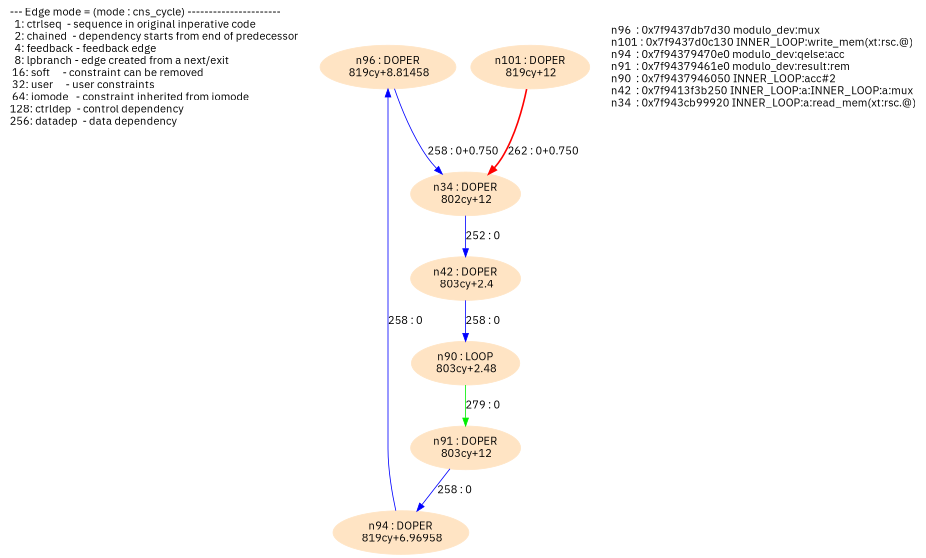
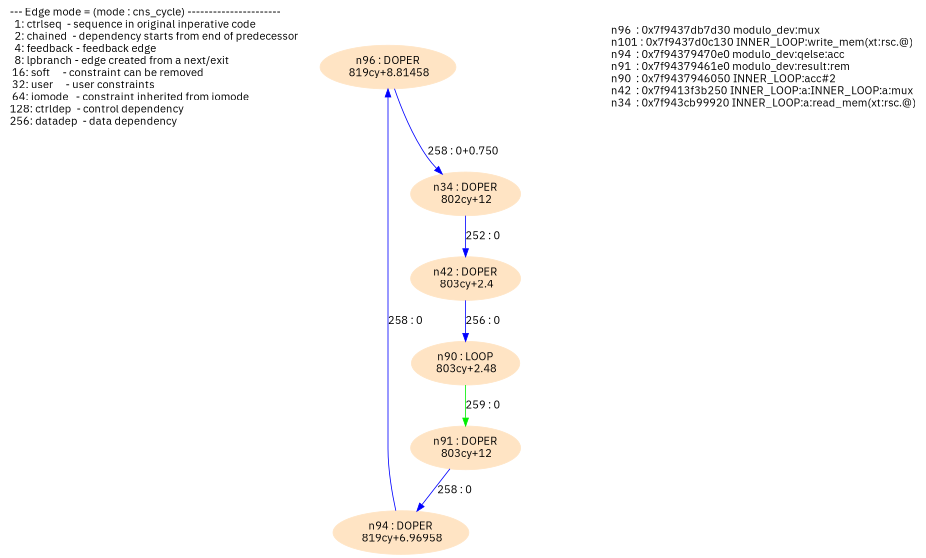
(530, 67) -> none
(483, 321) -> (483, 321)
(483, 406) -> (483, 406)
